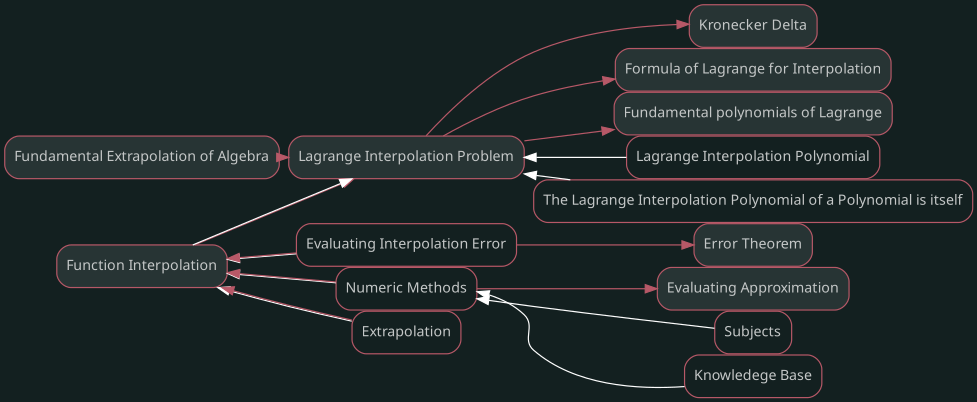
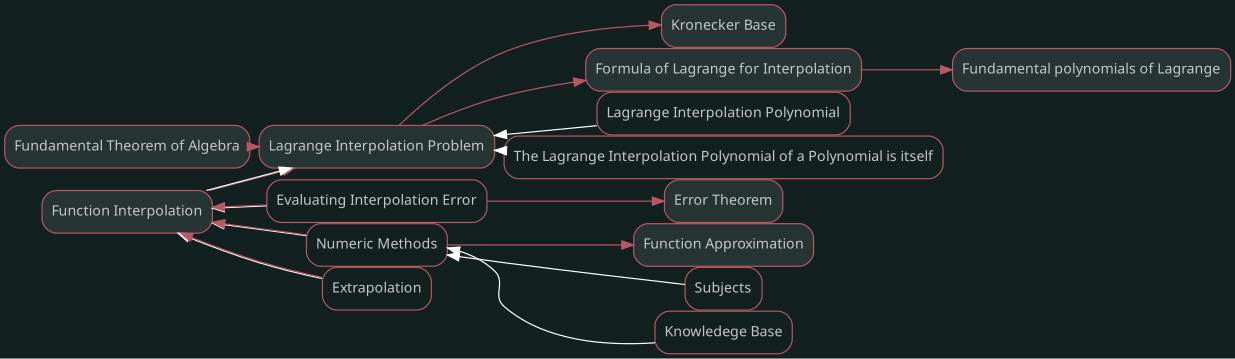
(753, 26) -> (724, 26)
(563, 136) -> (901, 70)
(142, 157) -> (127, 147)
(753, 289) -> (724, 245)
